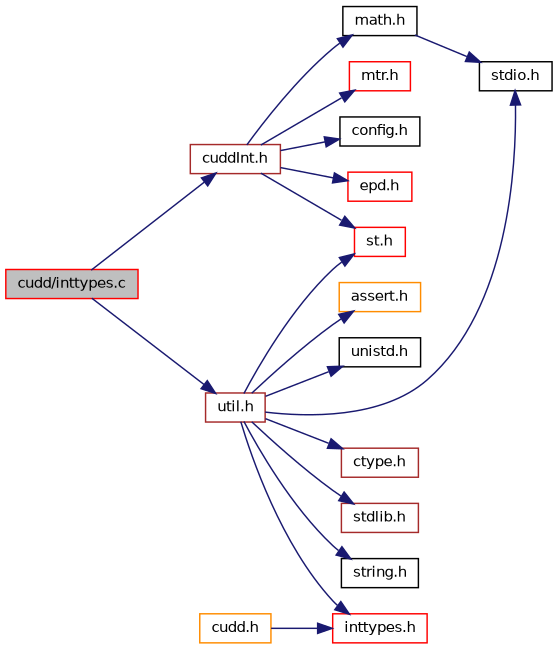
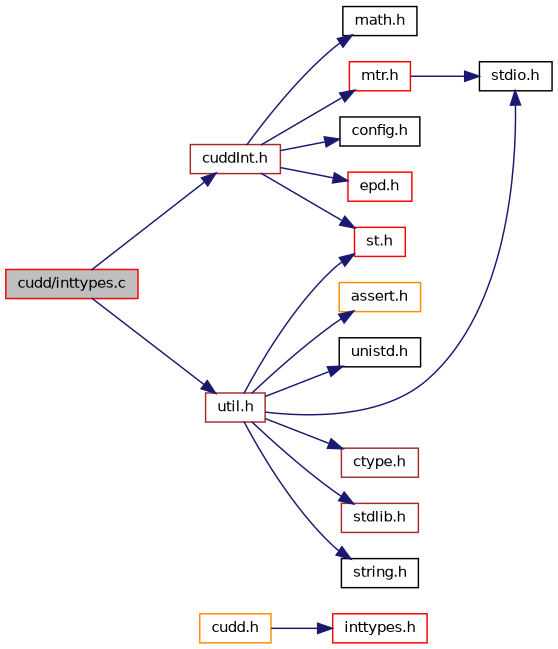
(441, 46) -> (438, 76)
(279, 519) -> none
